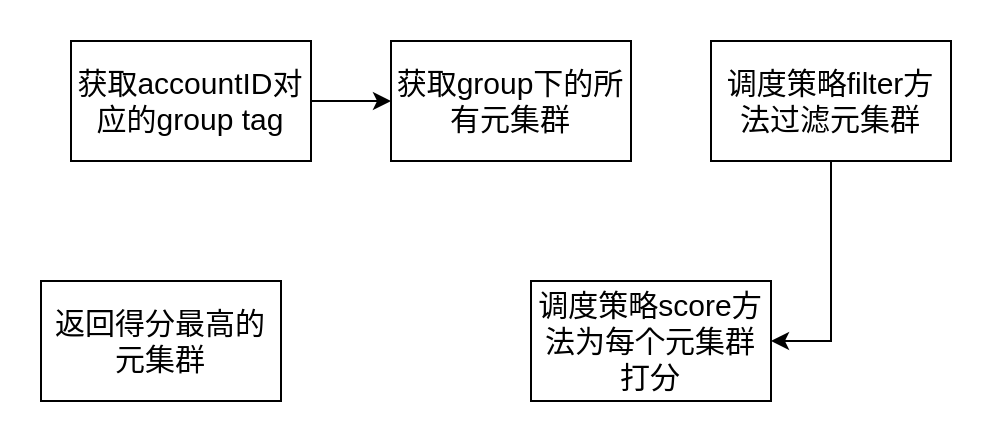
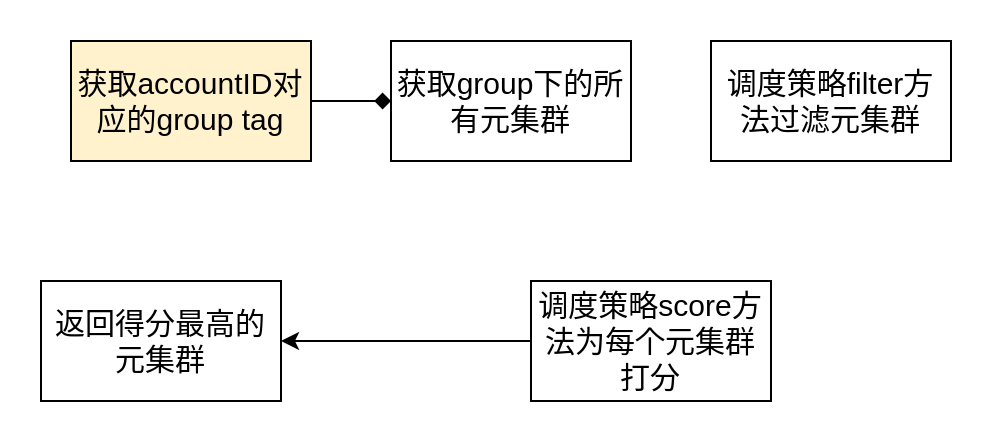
(191, 101) -> (191, 101)
(375, 101) -> (374, 101)
(831, 274) -> none
none -> (413, 341)
